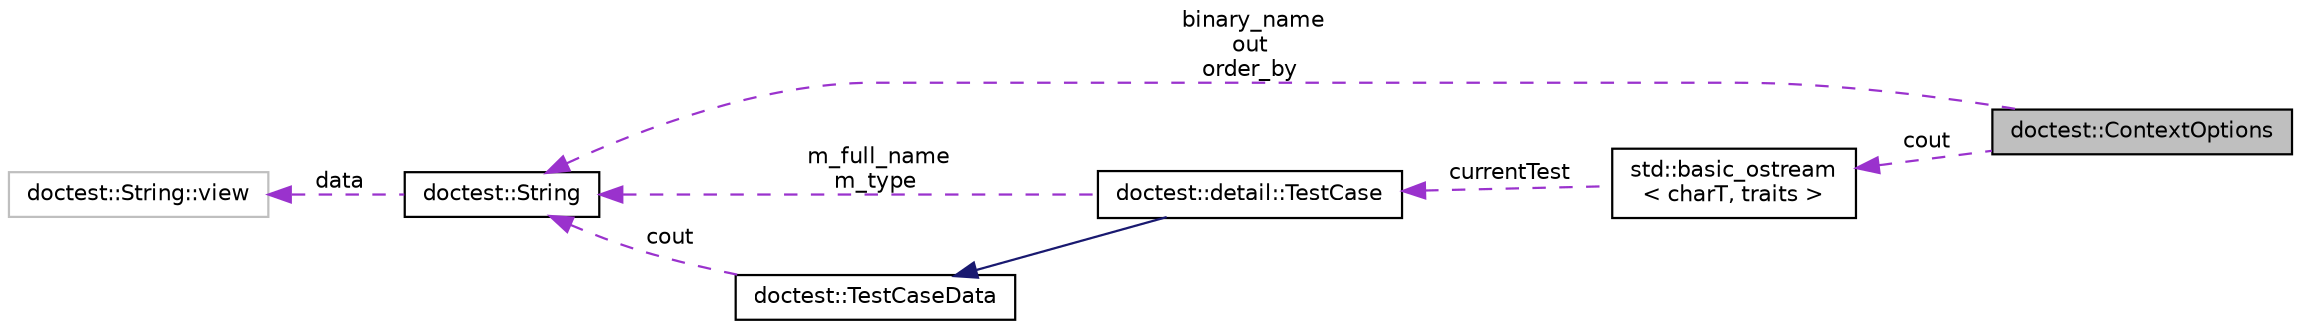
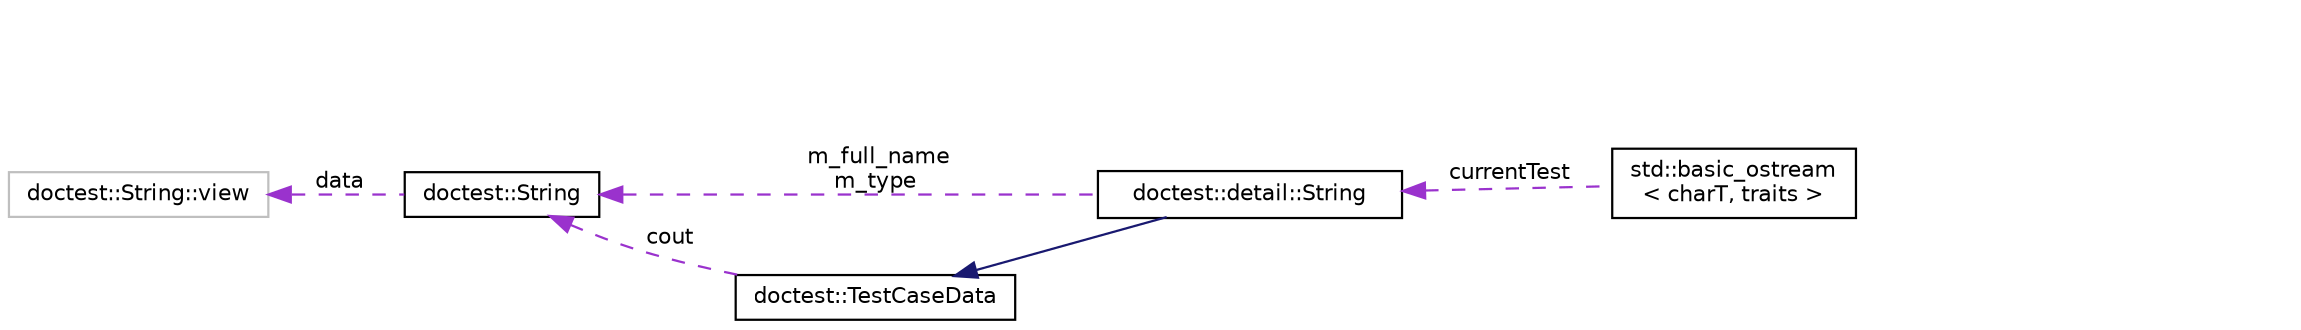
(2142, 132) -> none
(1250, 195) -> (1250, 195)
